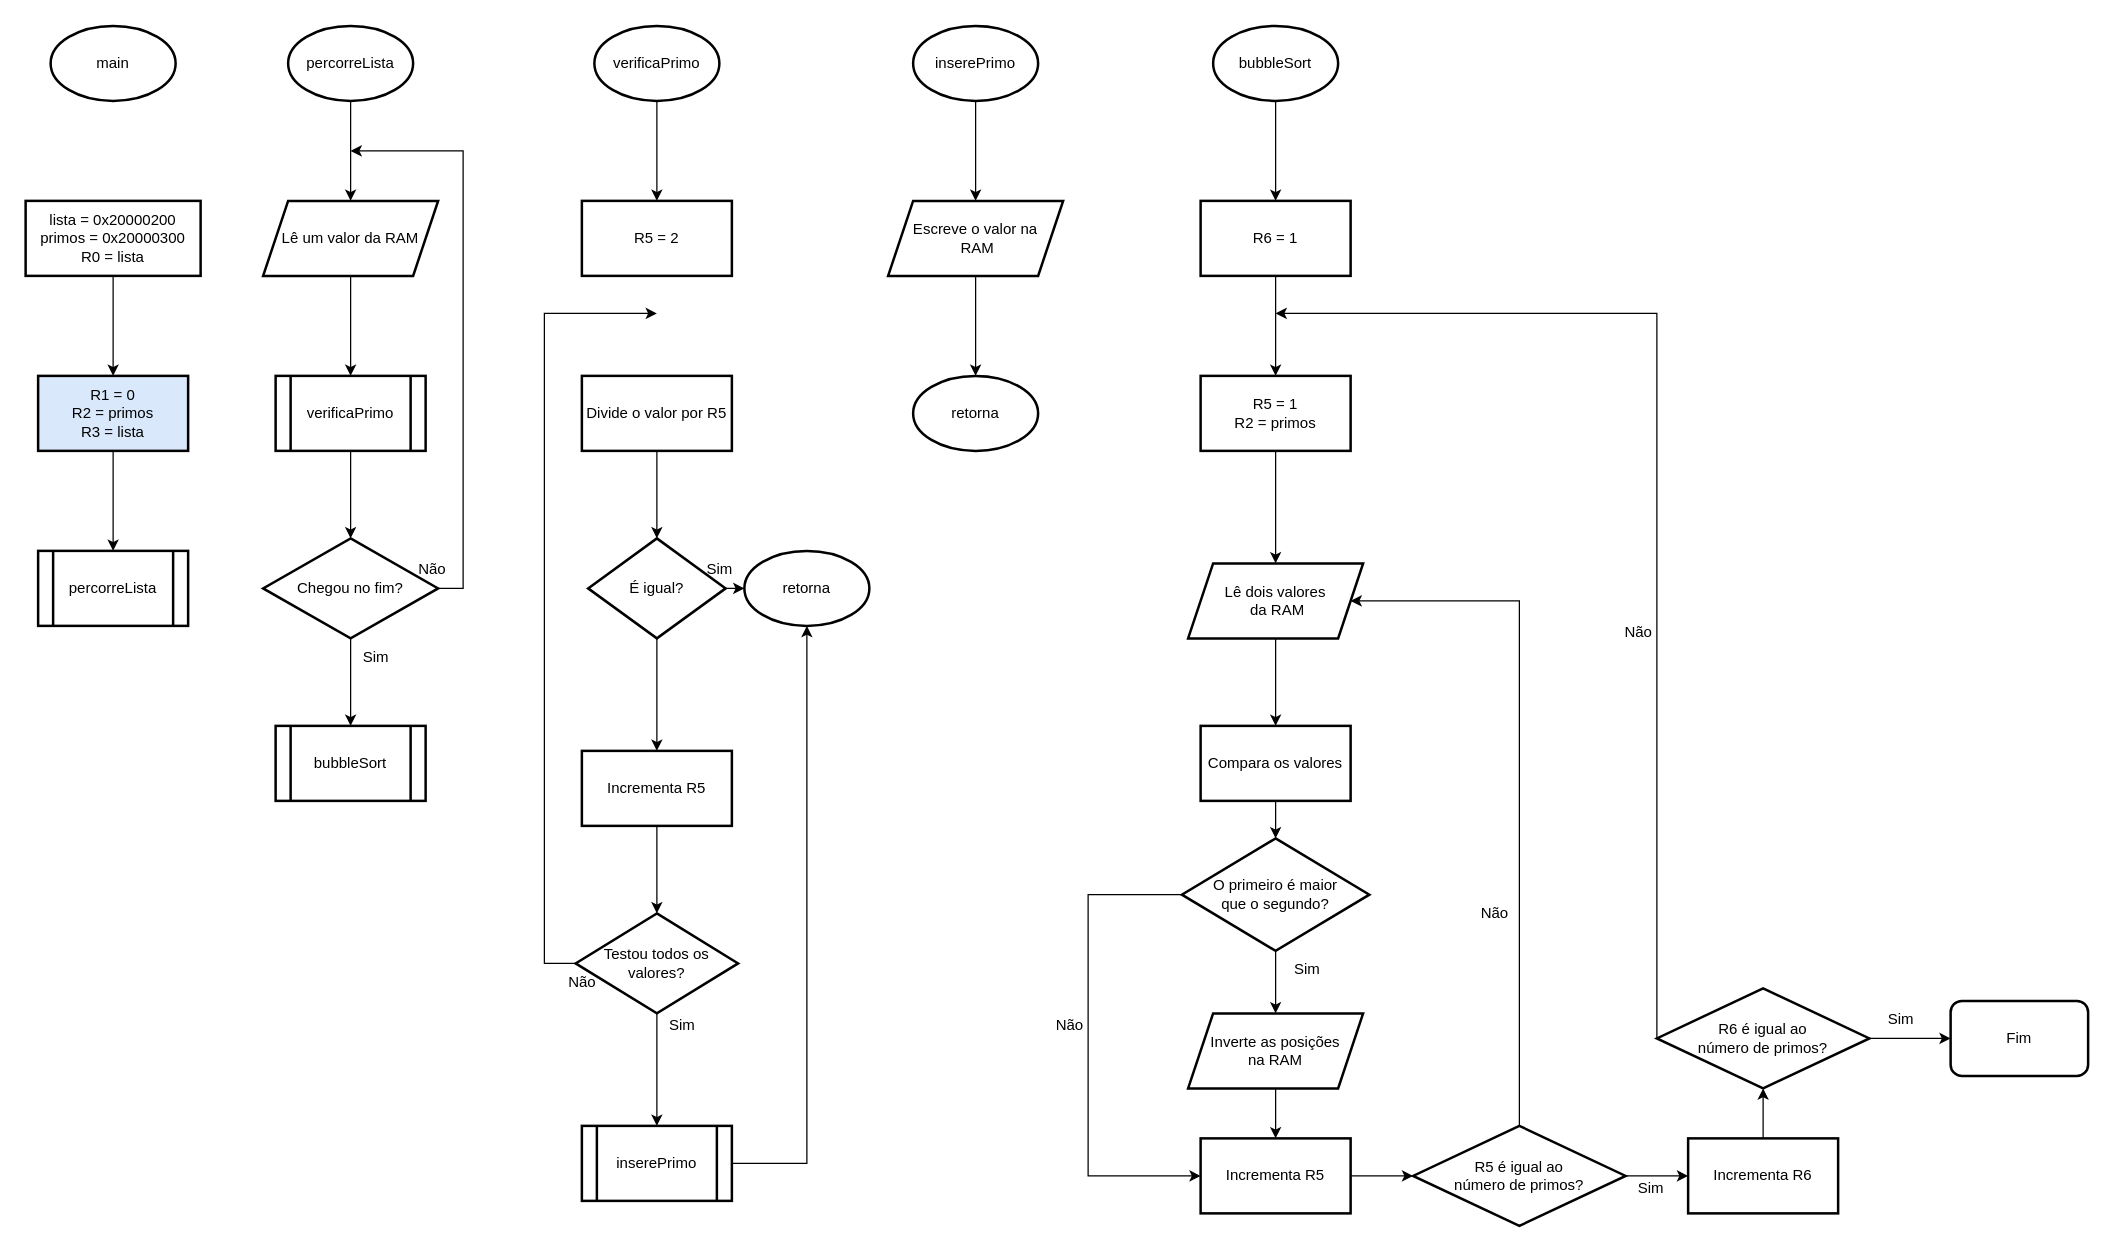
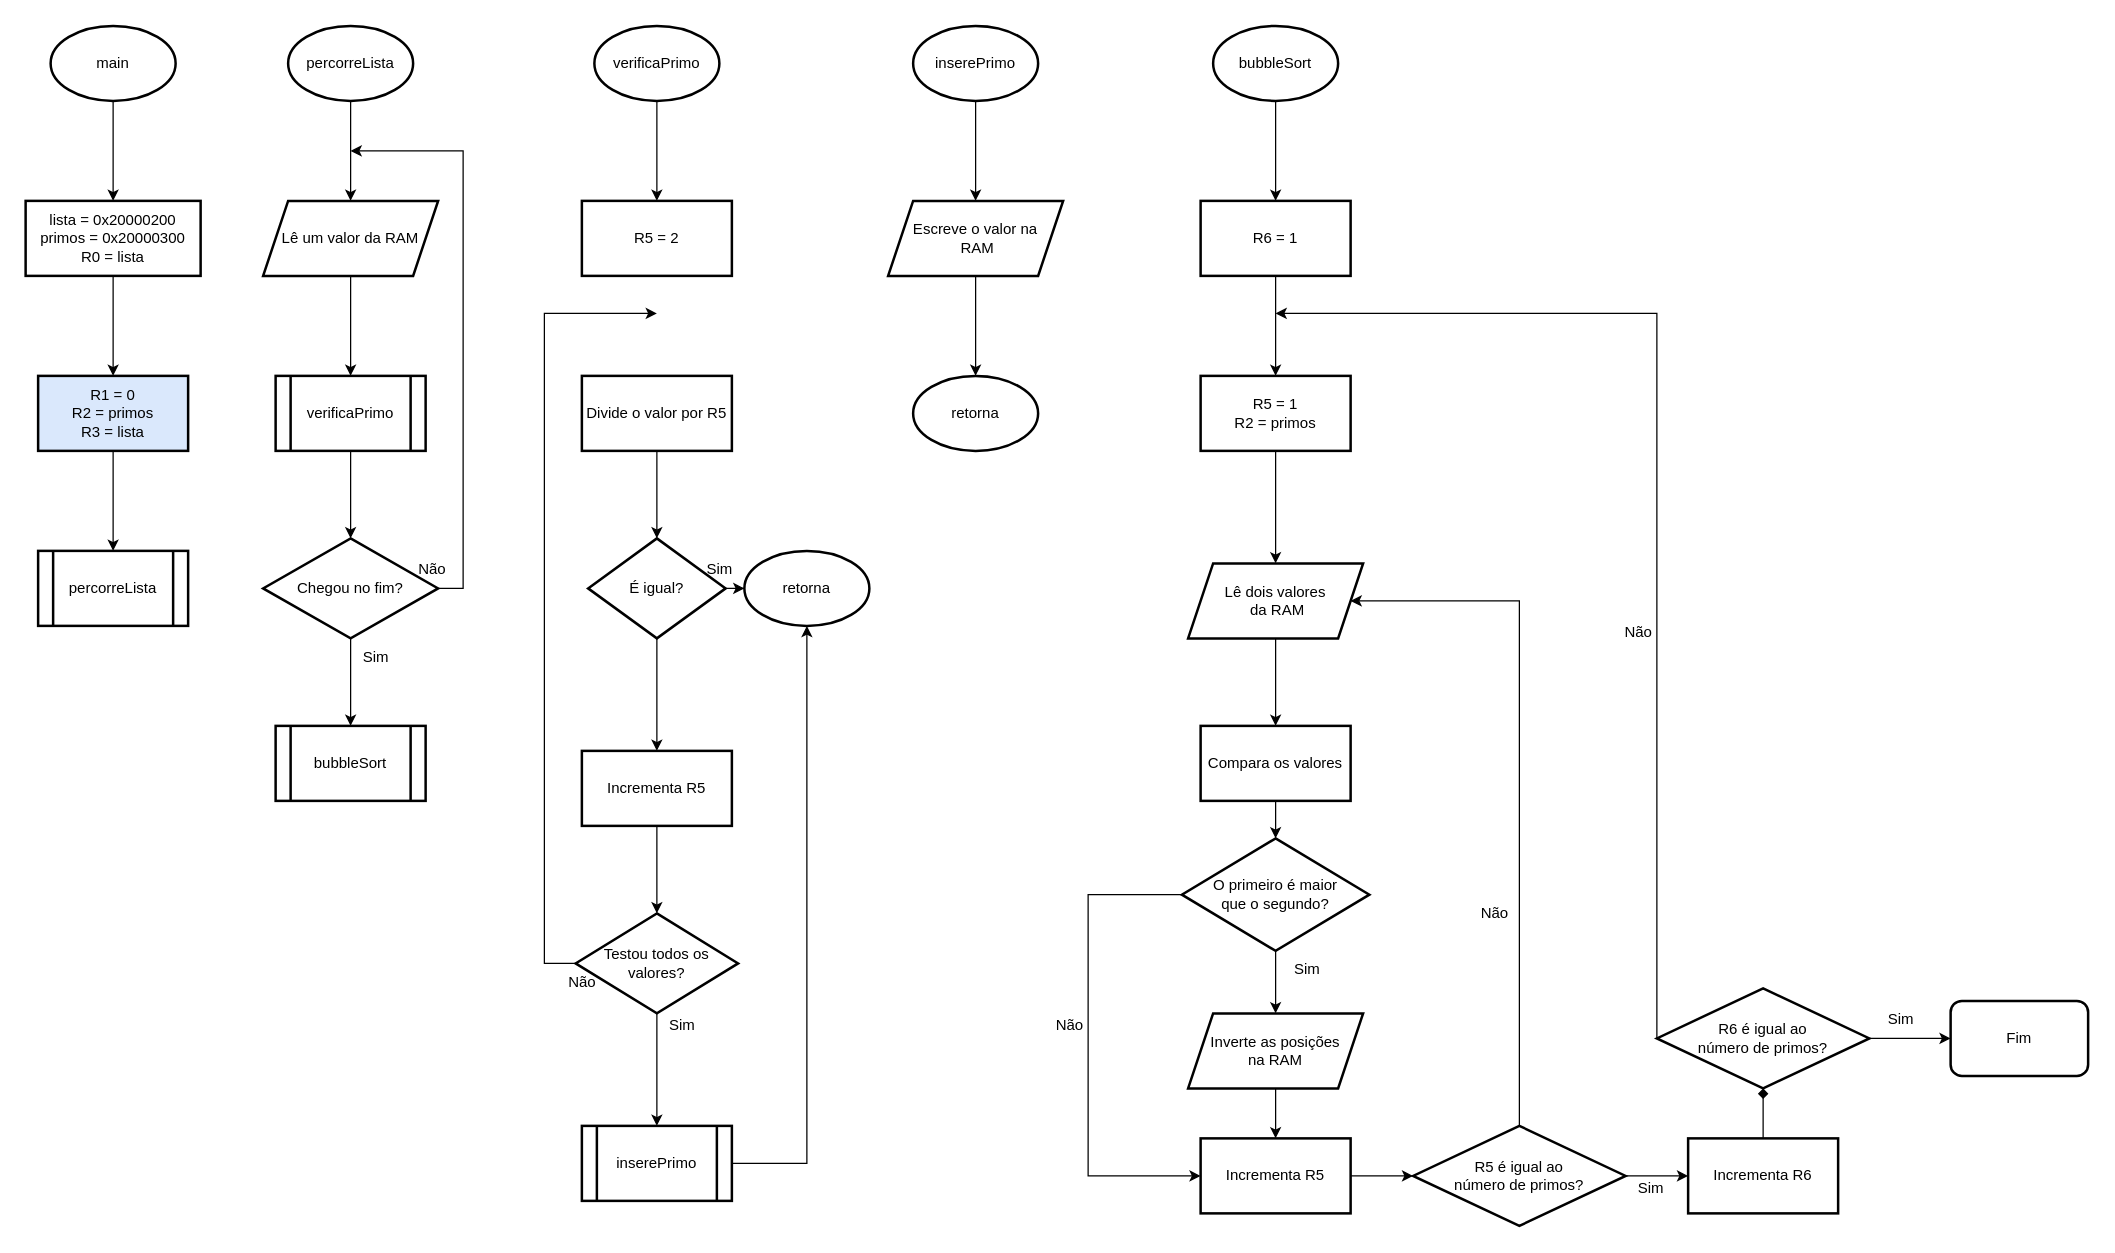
none -> (113, 147)
(1763, 1098) -> (1763, 1099)
